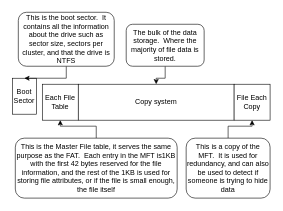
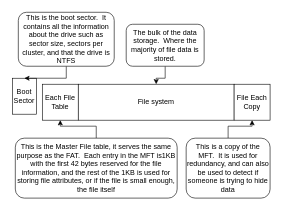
(156, 102) -> (156, 102)
